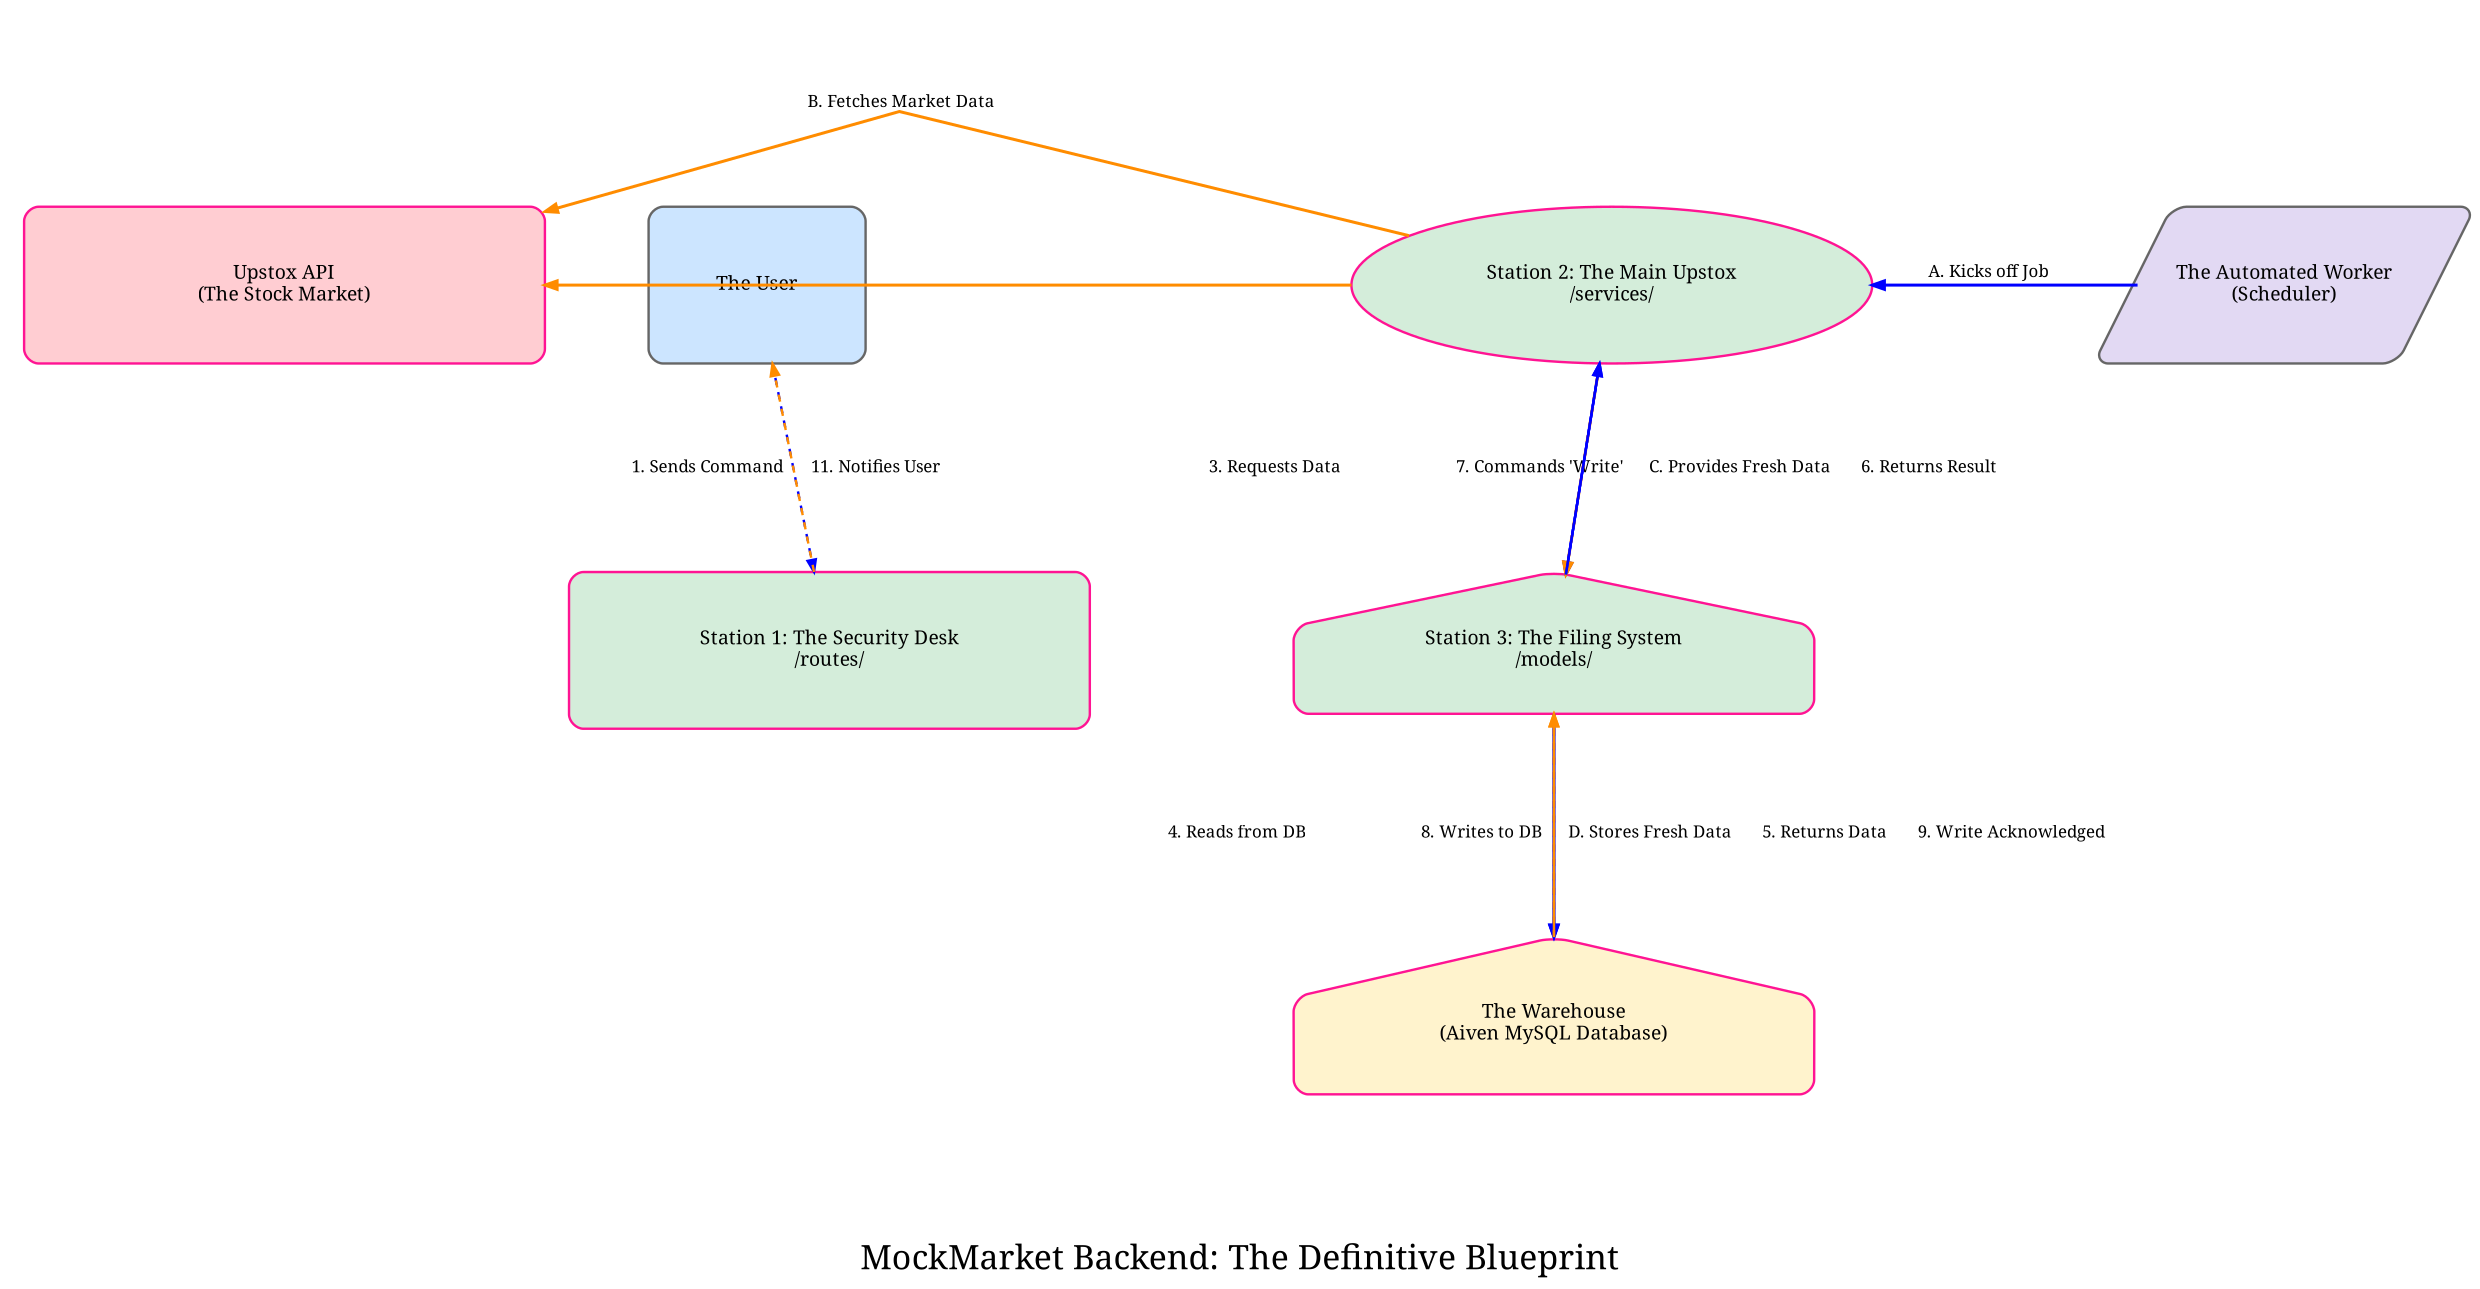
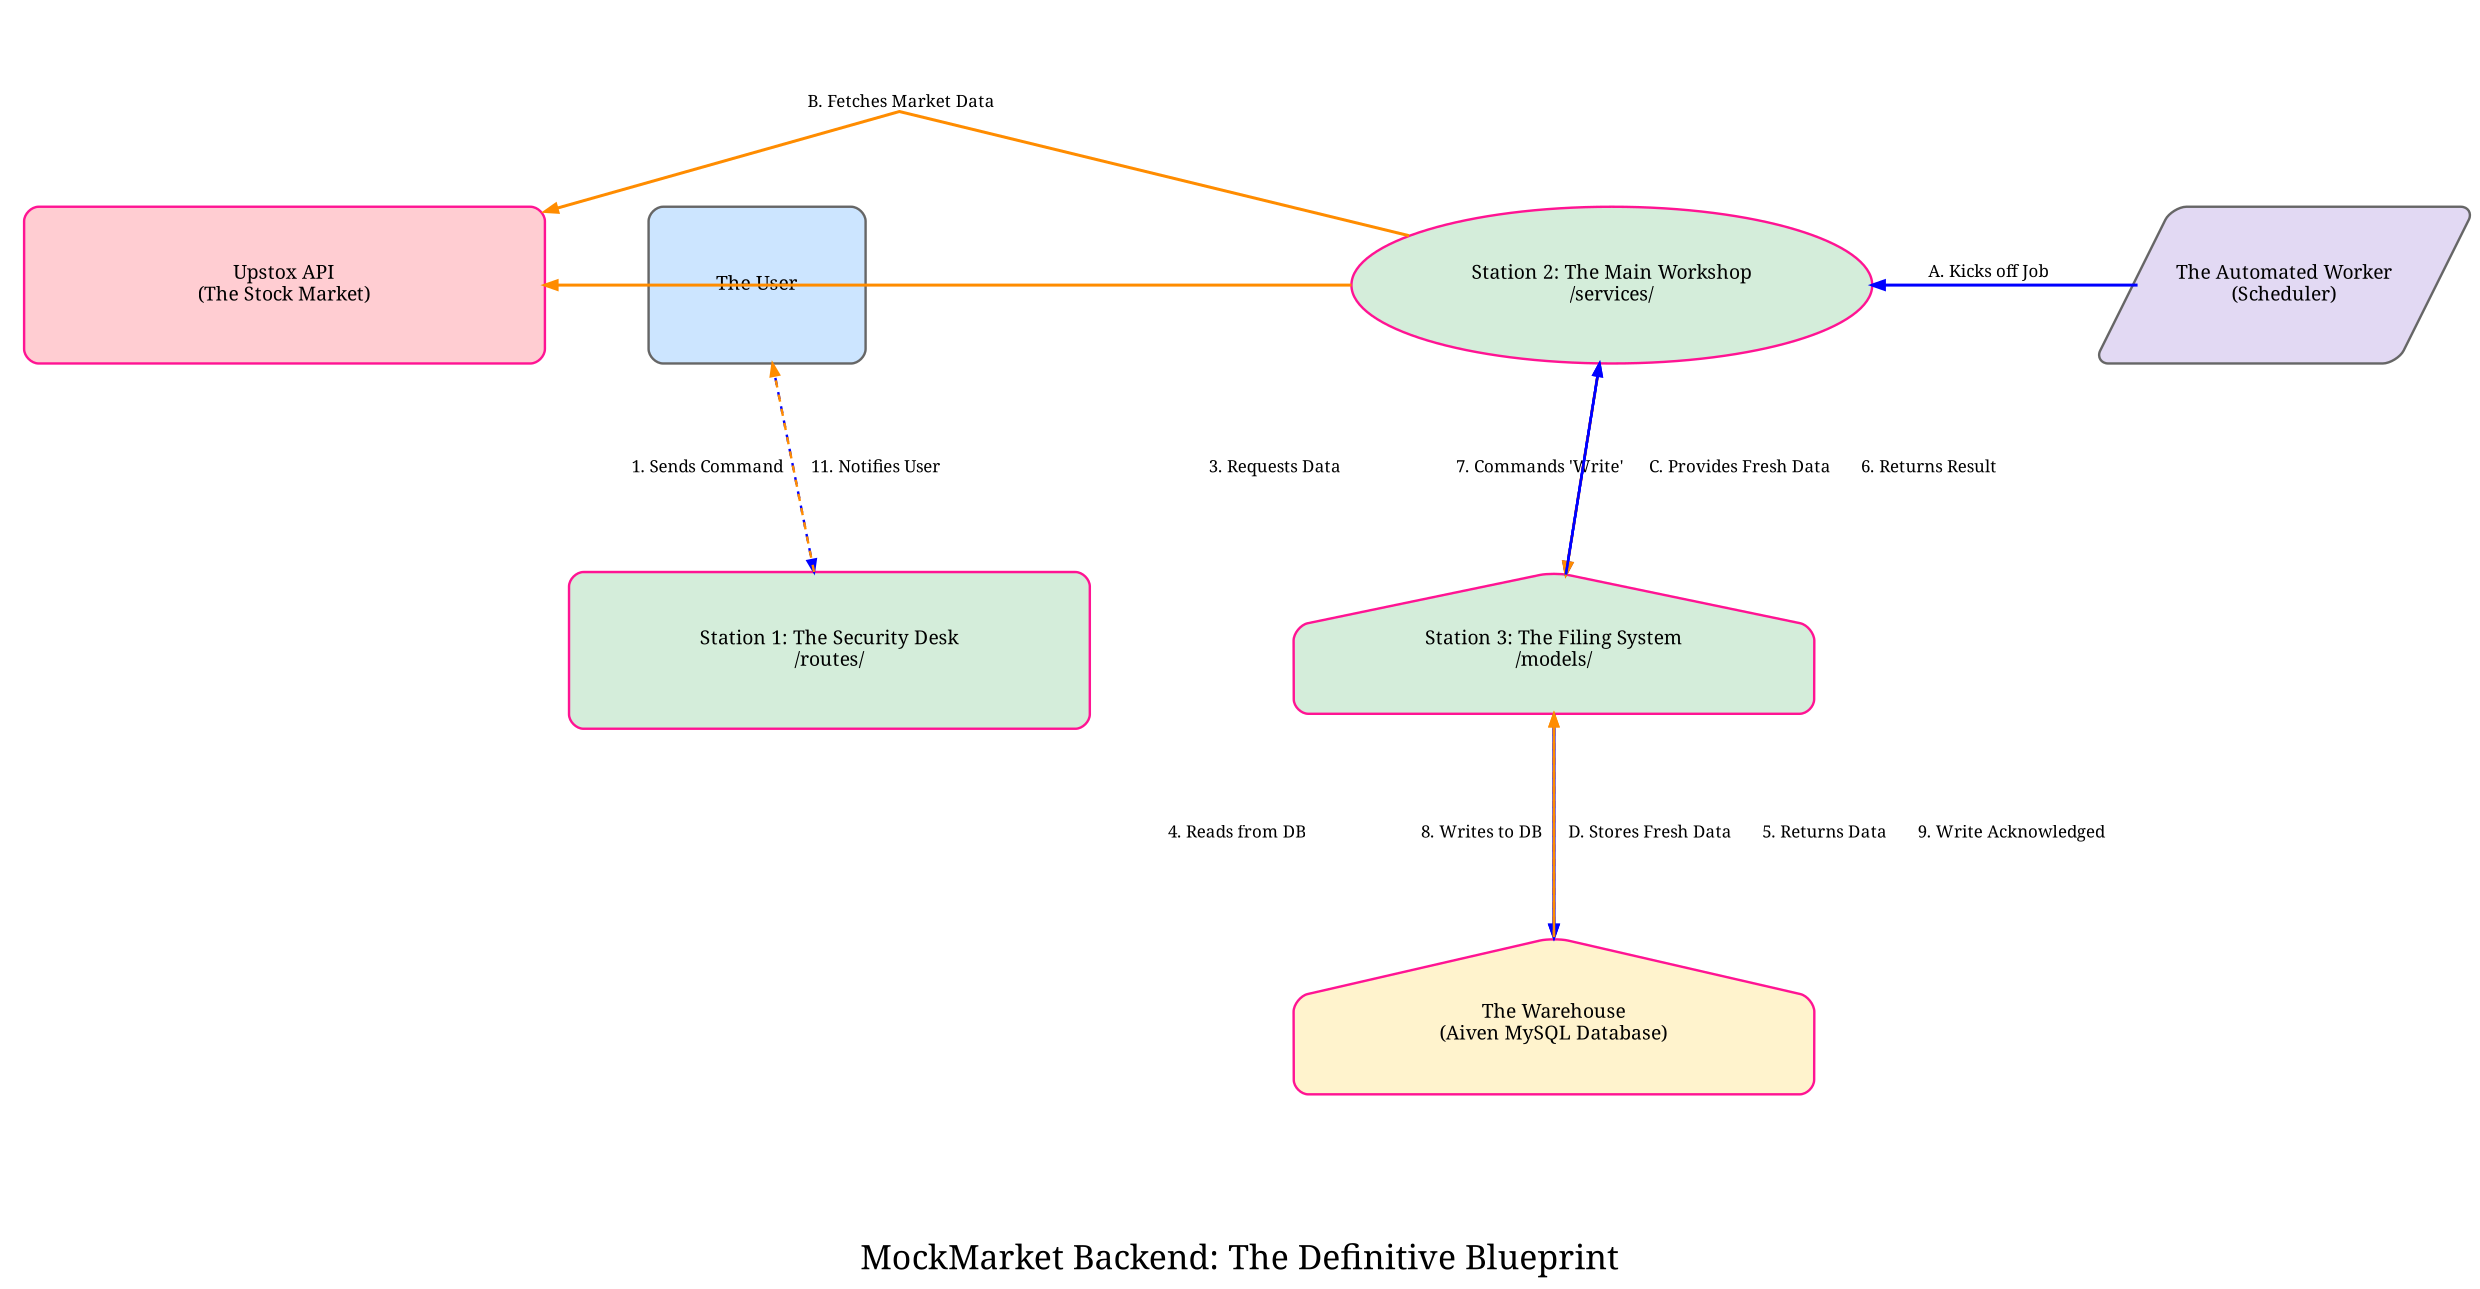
(1612, 285) -> (1612, 285)
